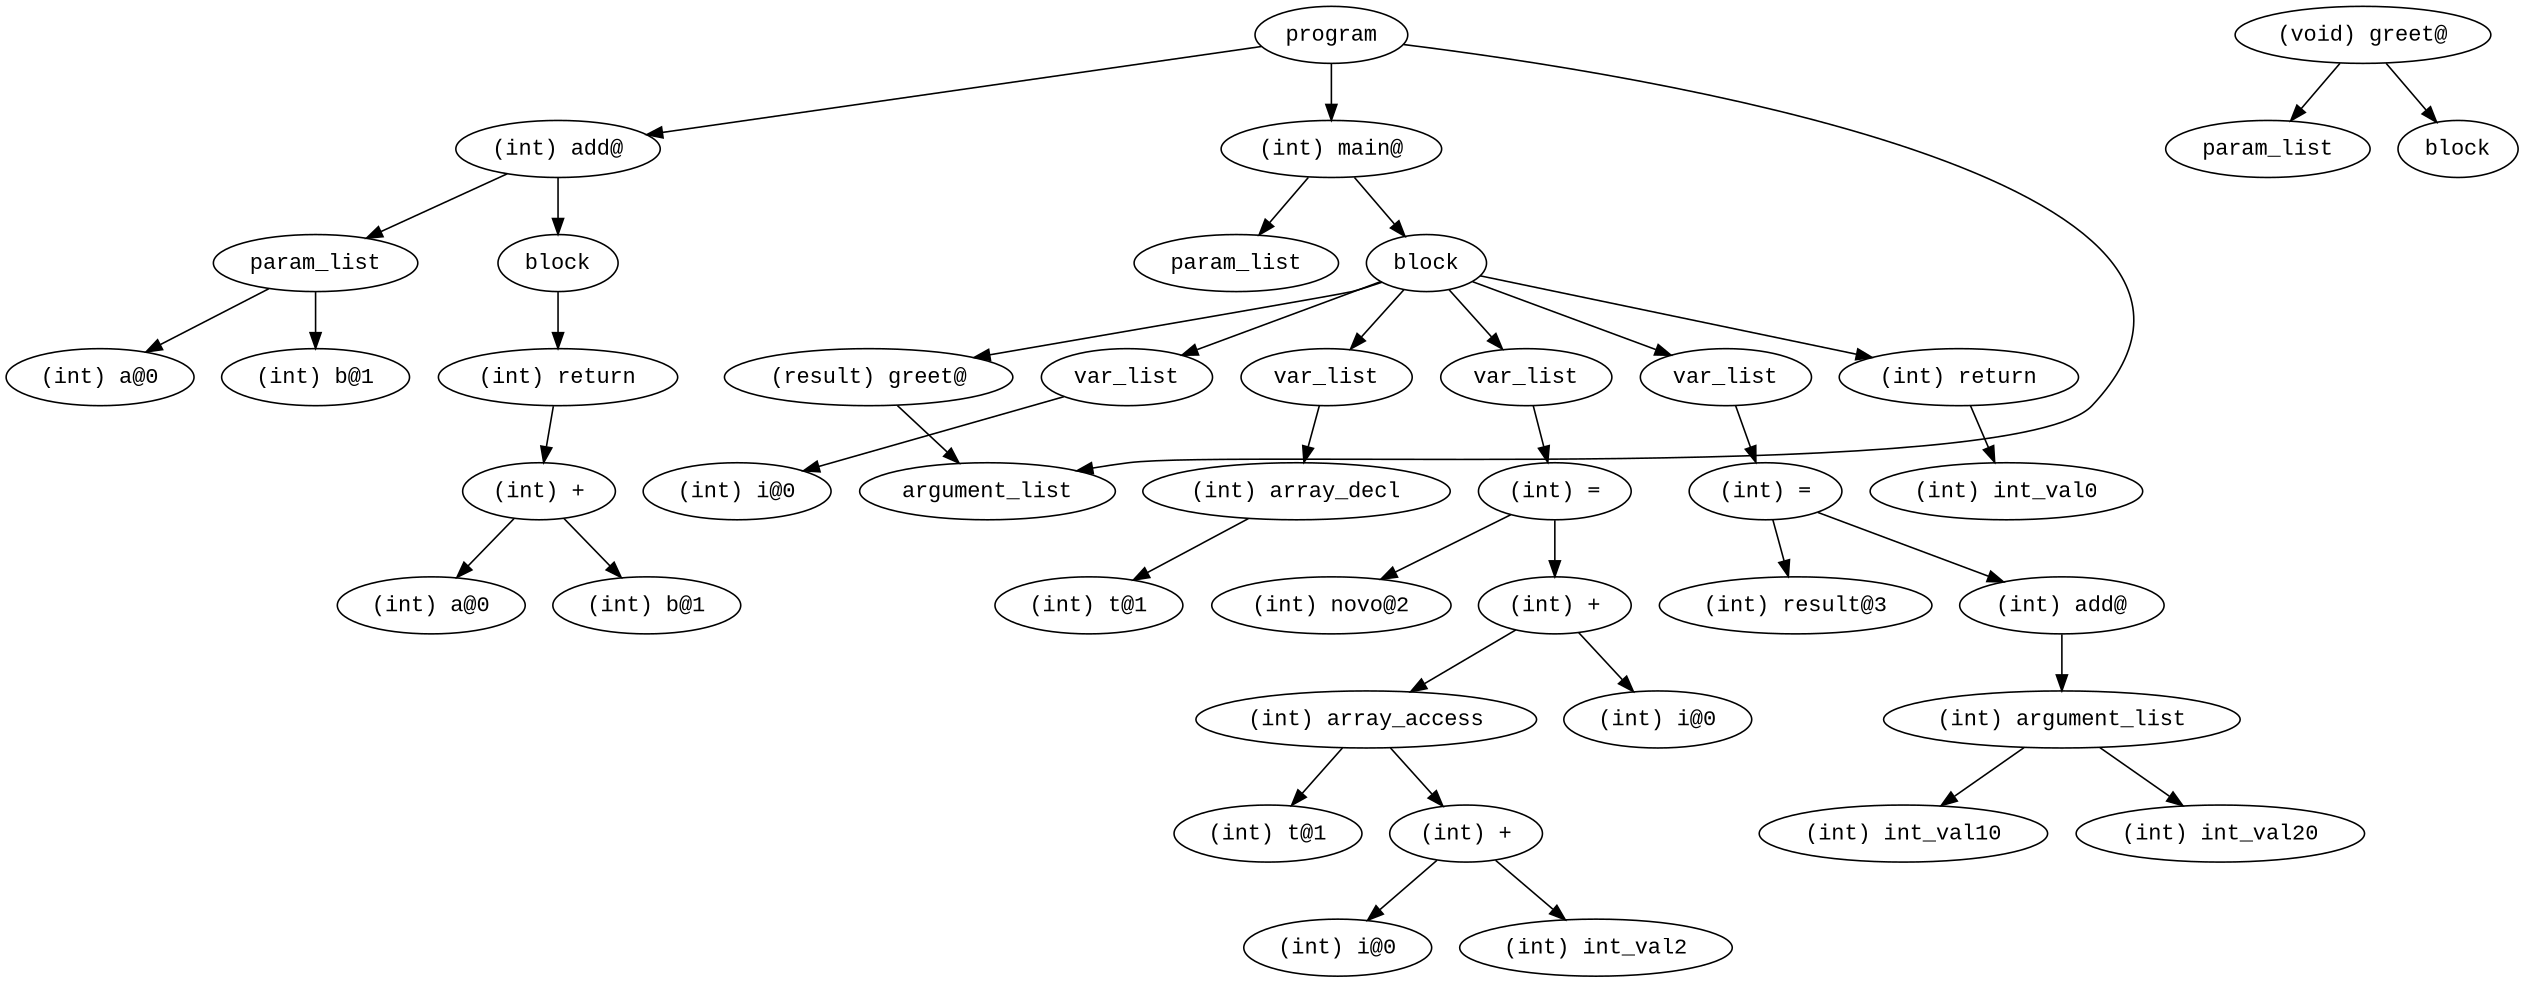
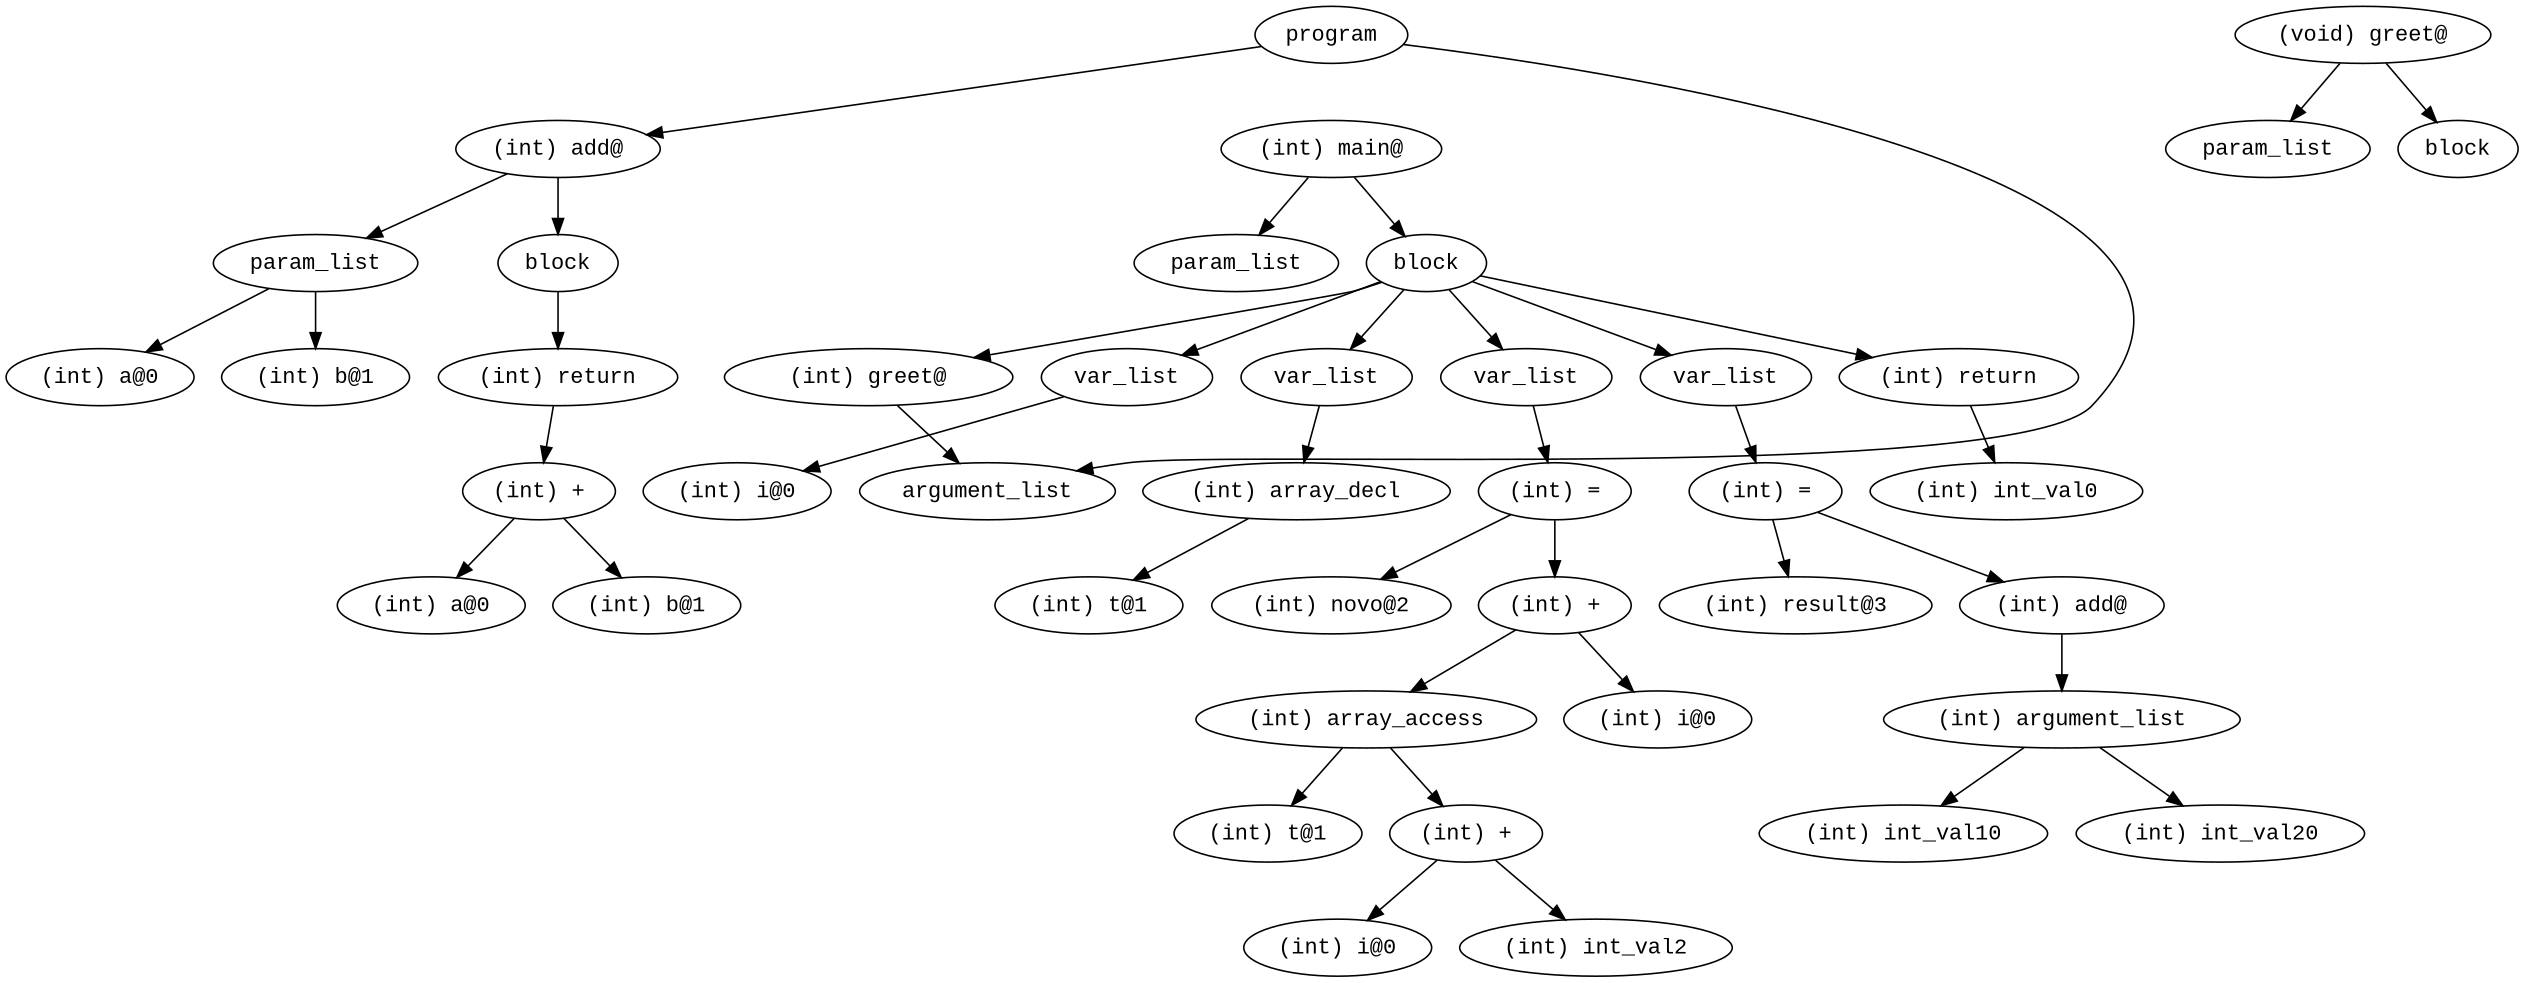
(1331, 84) -> none
(869, 377) -> (869, 377)
